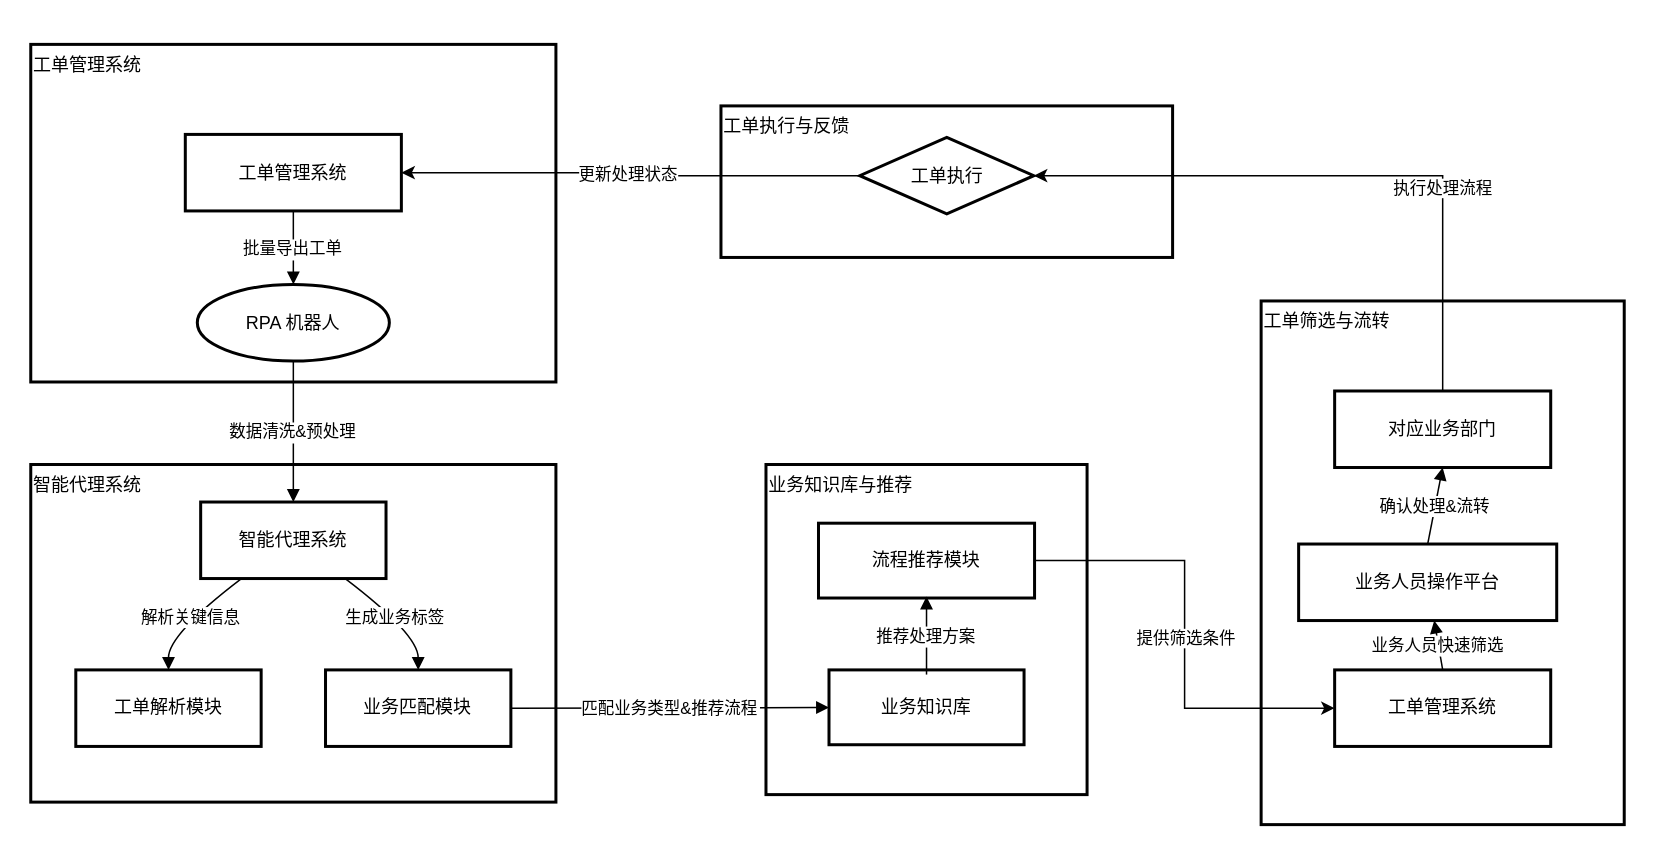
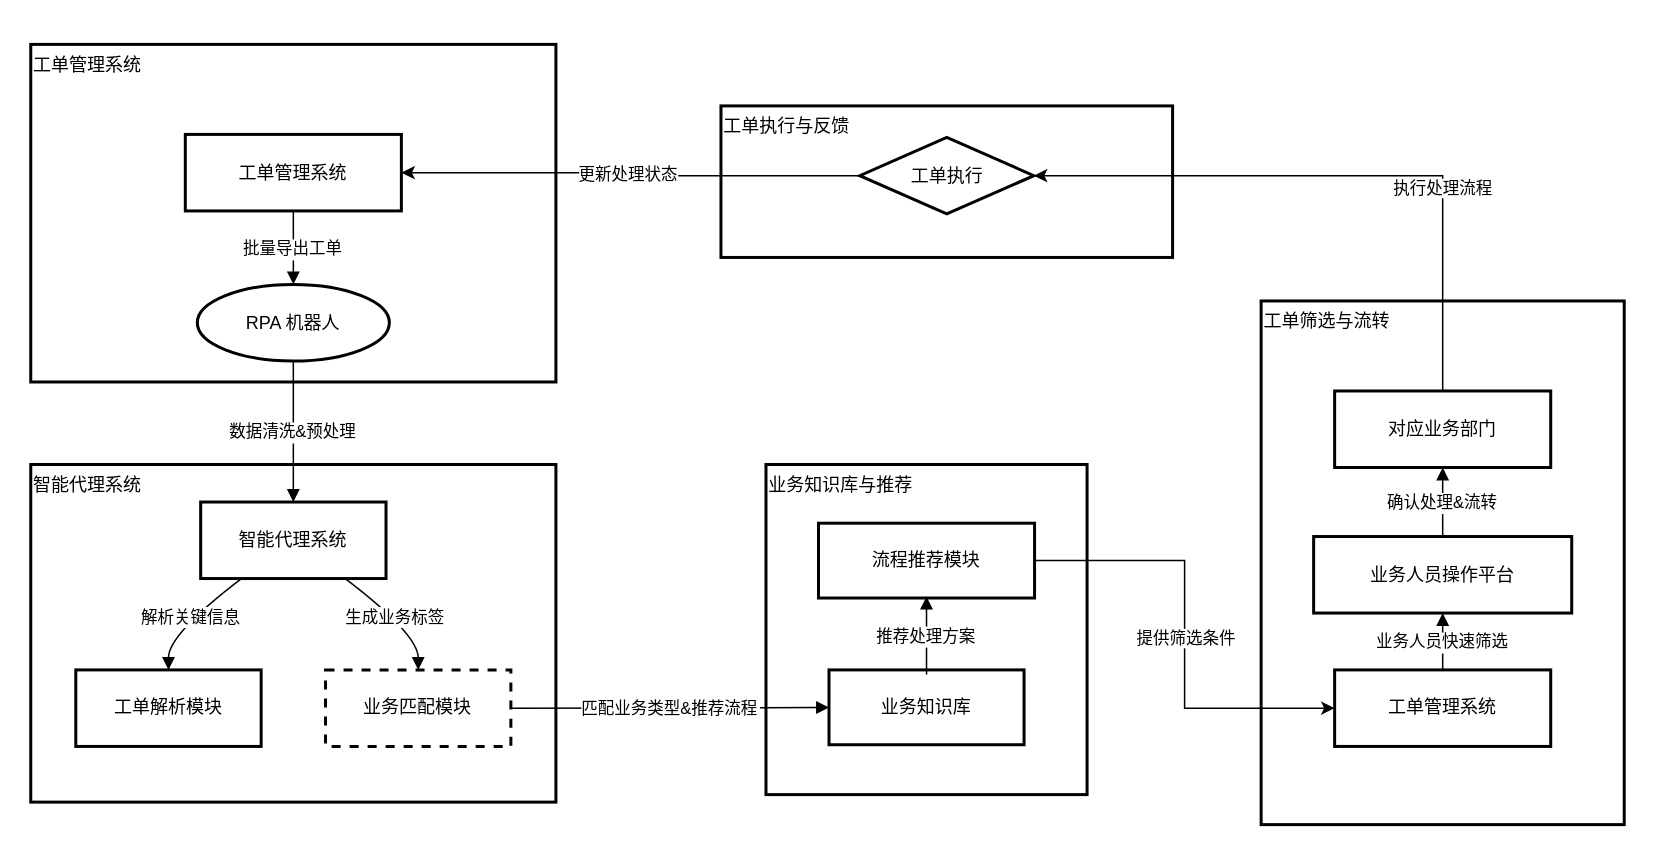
(1427, 582) -> (1442, 575)
(418, 708) -> (418, 708)
